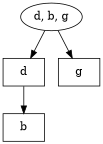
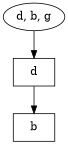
(79, 72) -> none
